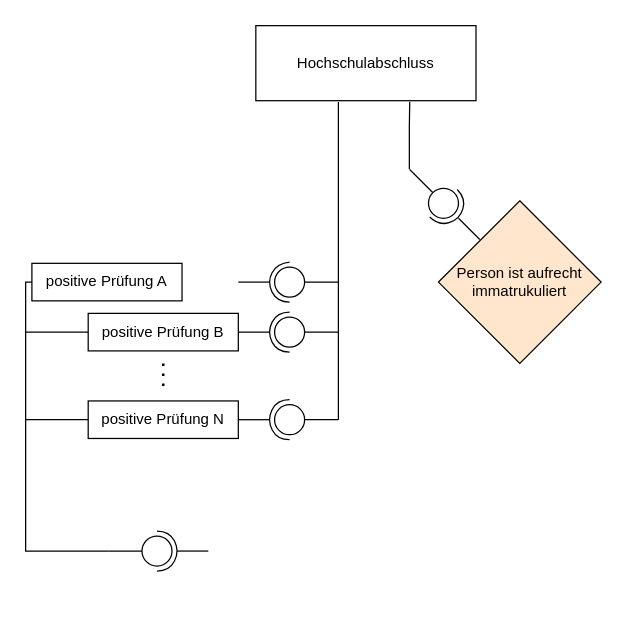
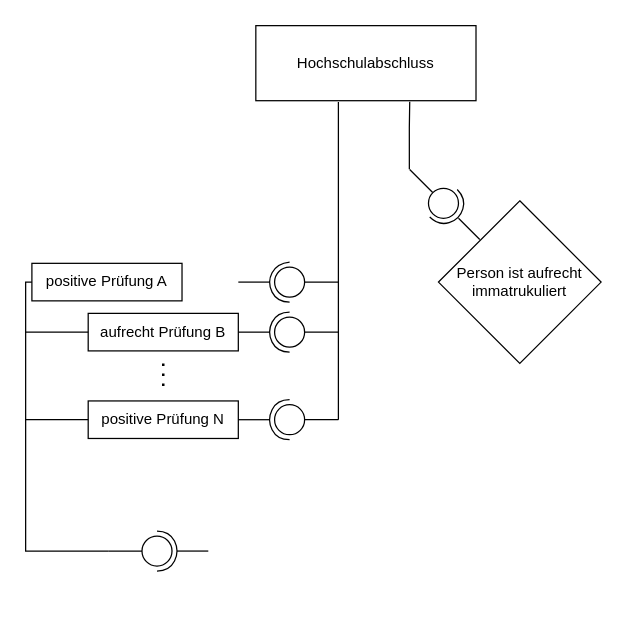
(519, 282) -> (519, 282)
(163, 332) -> (163, 332)
